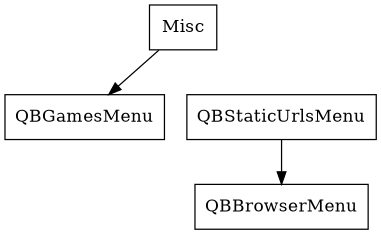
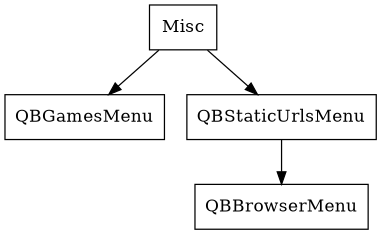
none -> (228, 68)
